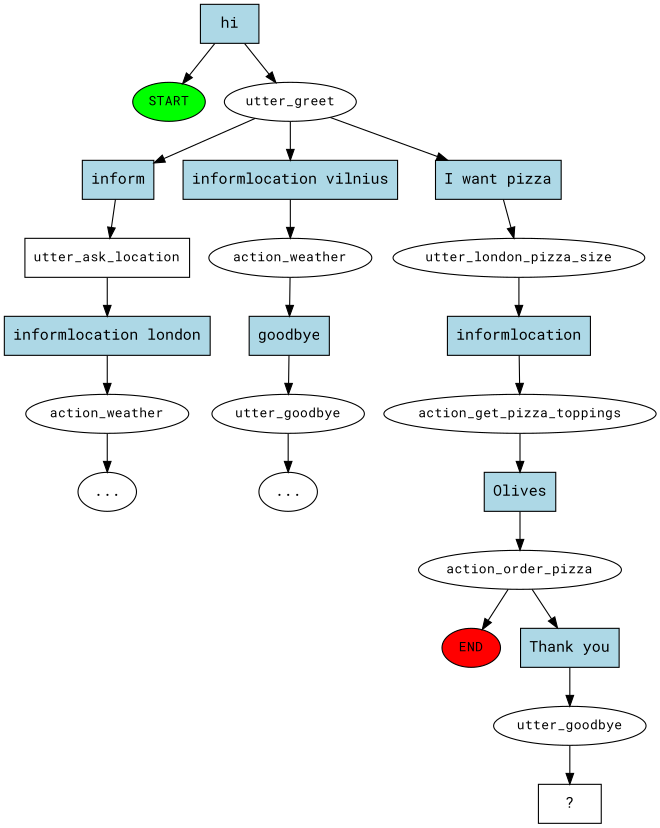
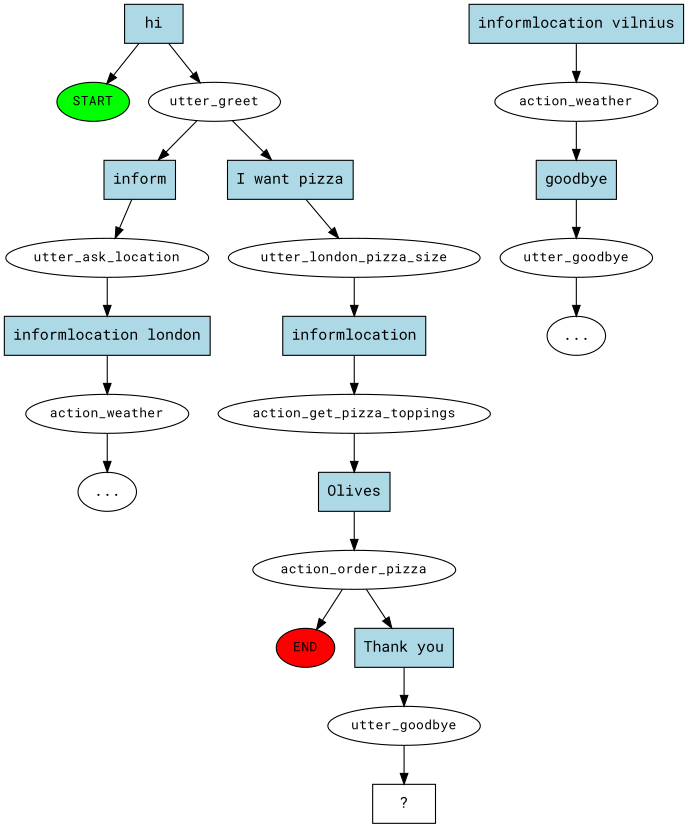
(290, 136) -> none
(107, 258) -> (107, 258)
